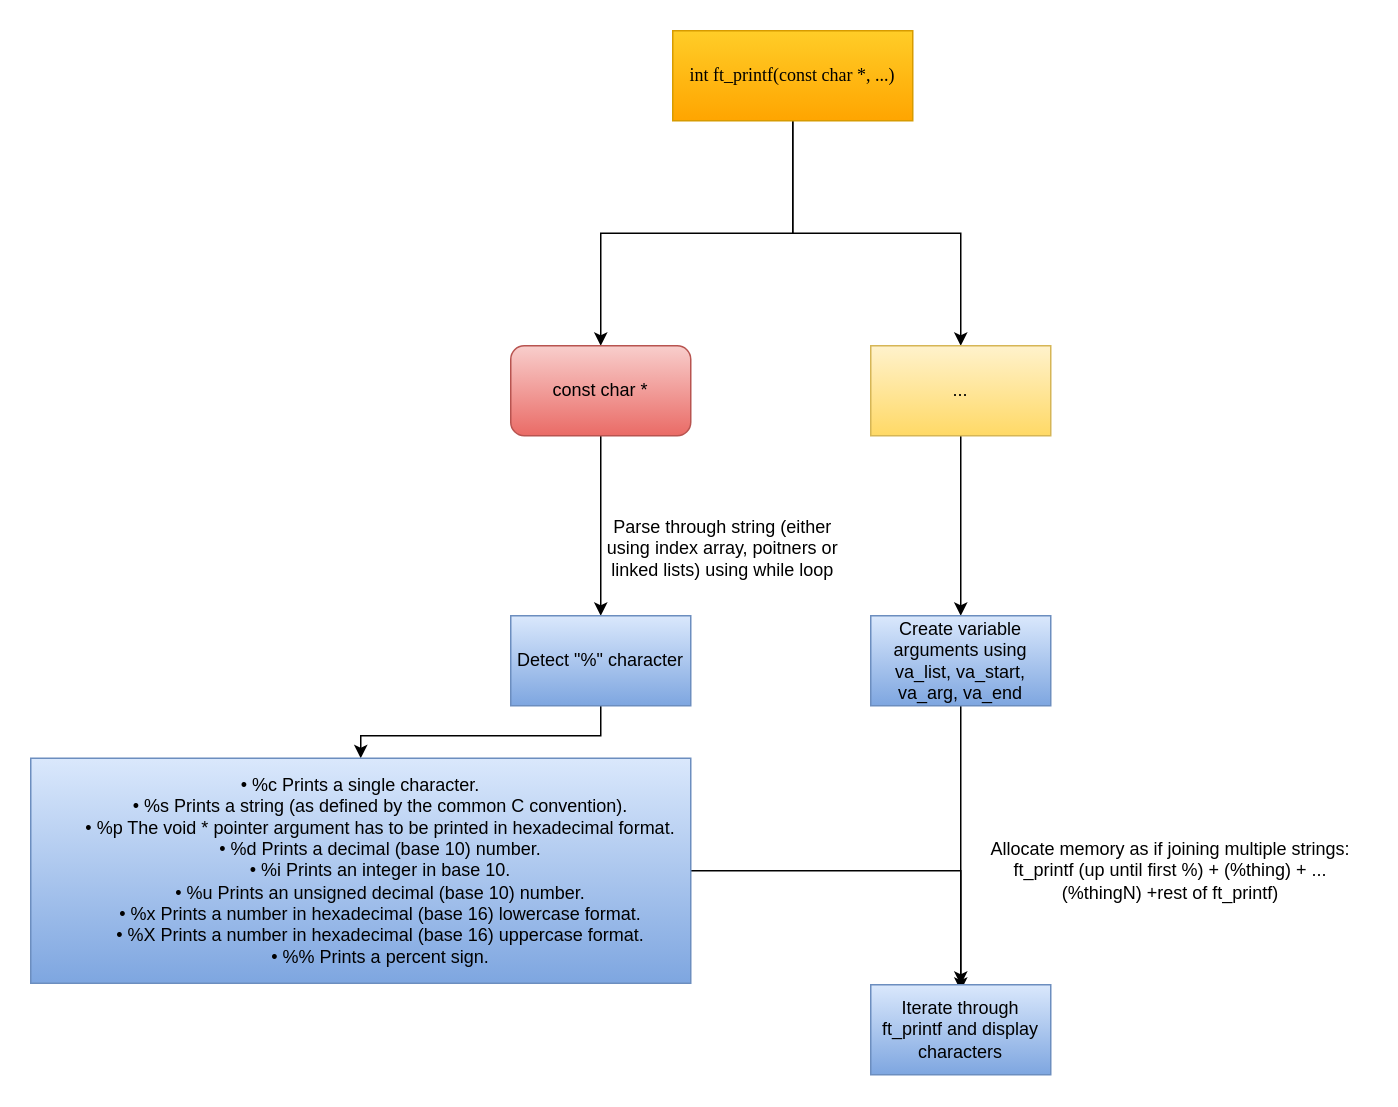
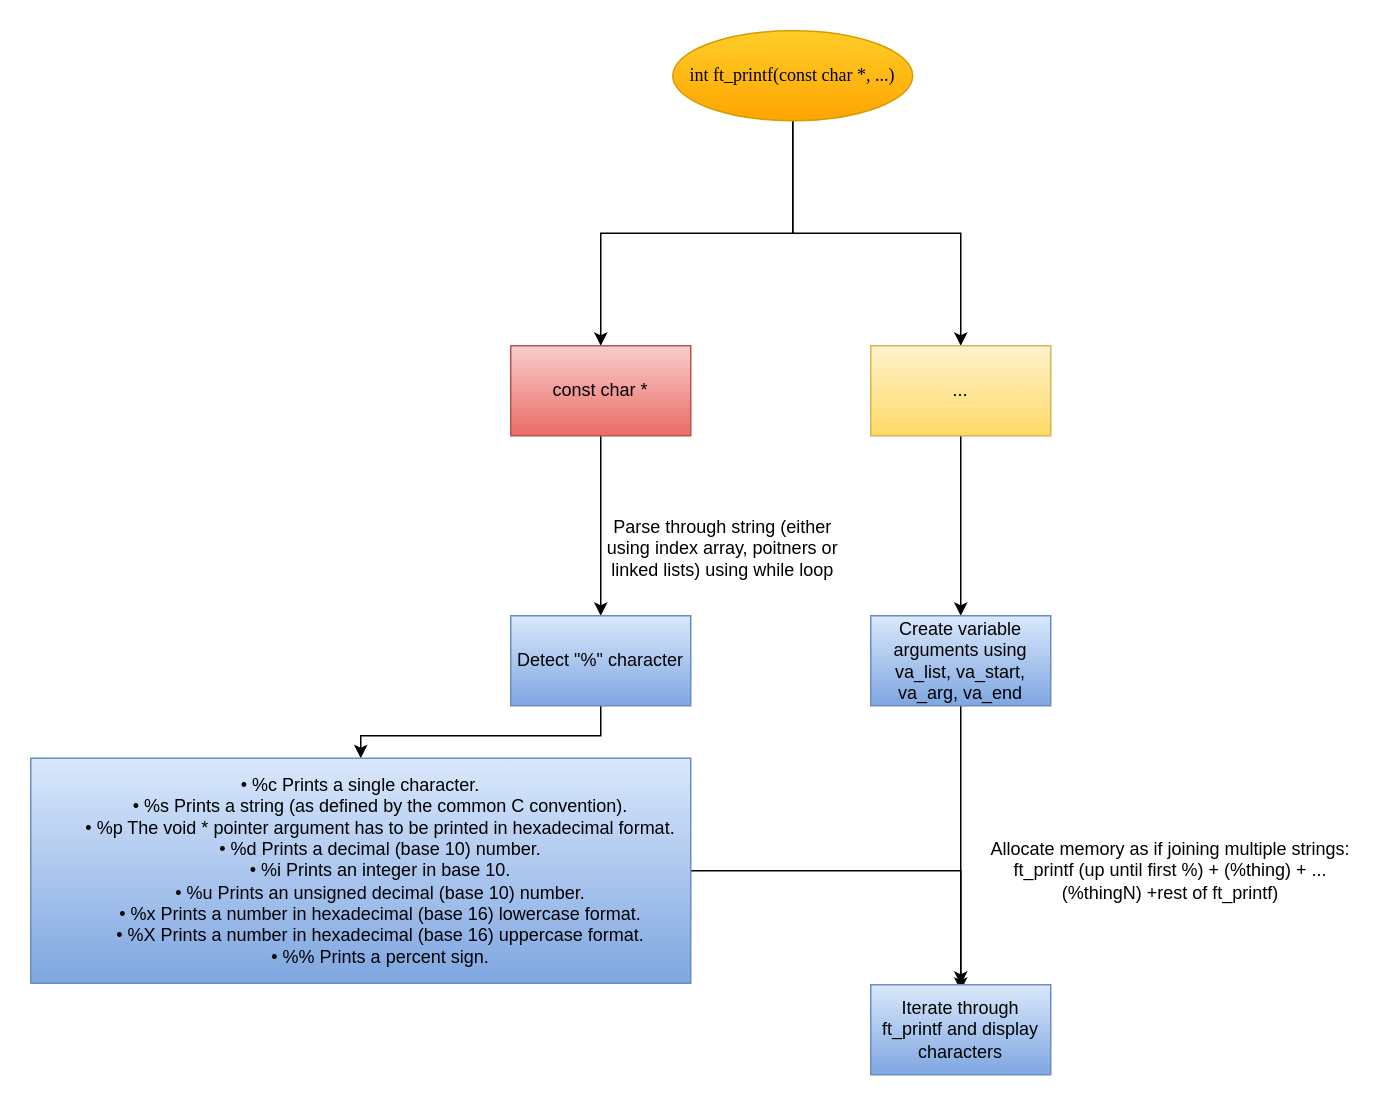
(793, 76) -> (793, 76)
(601, 391) -> (601, 391)
